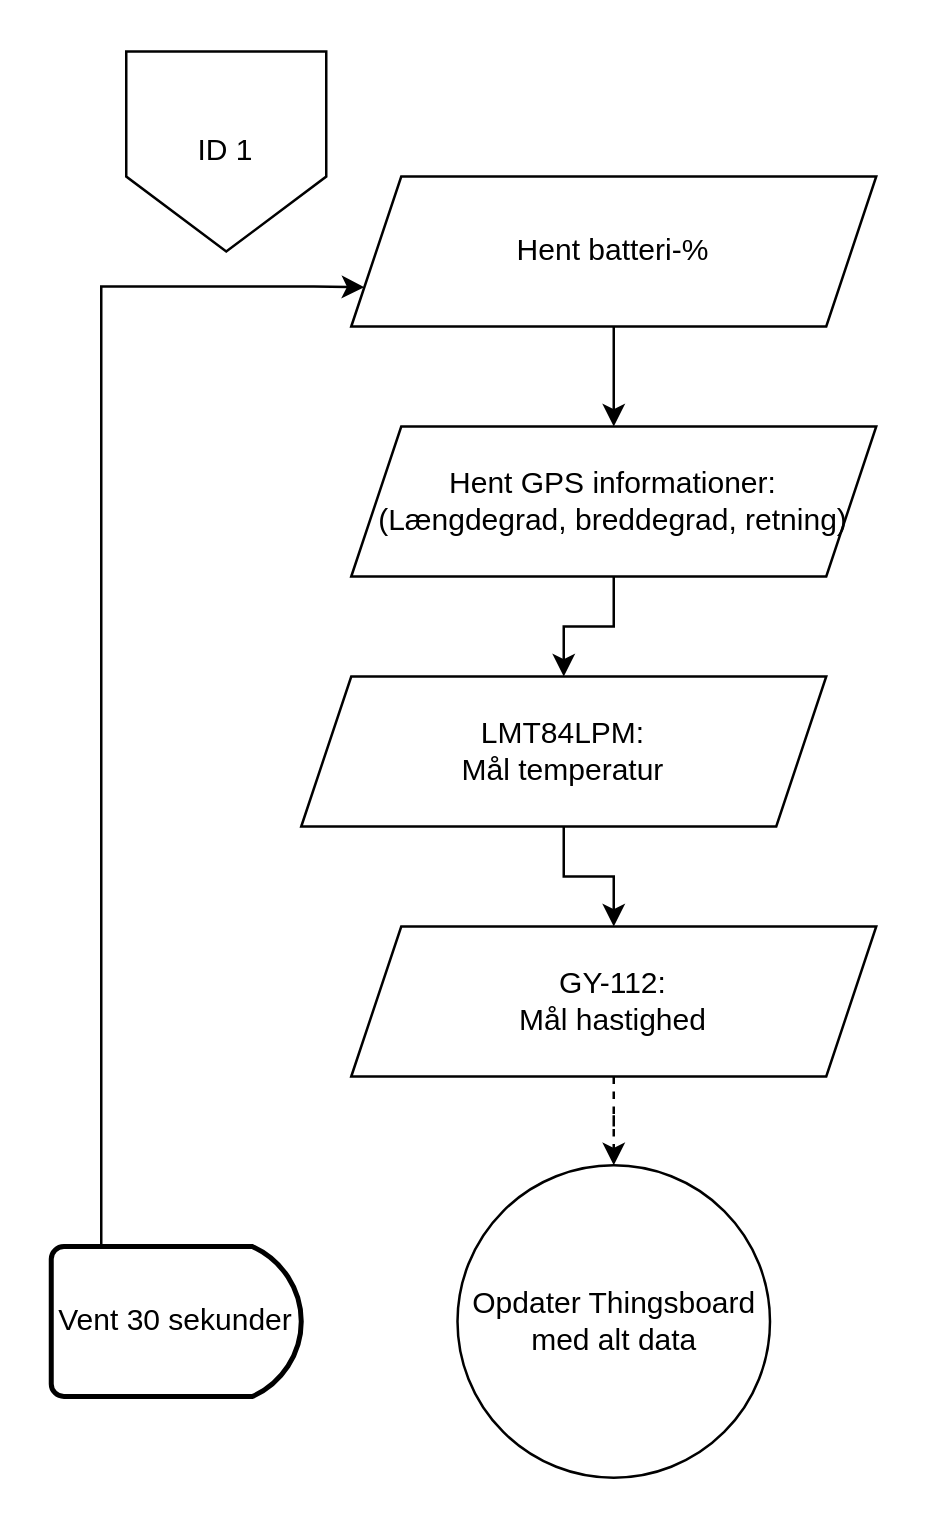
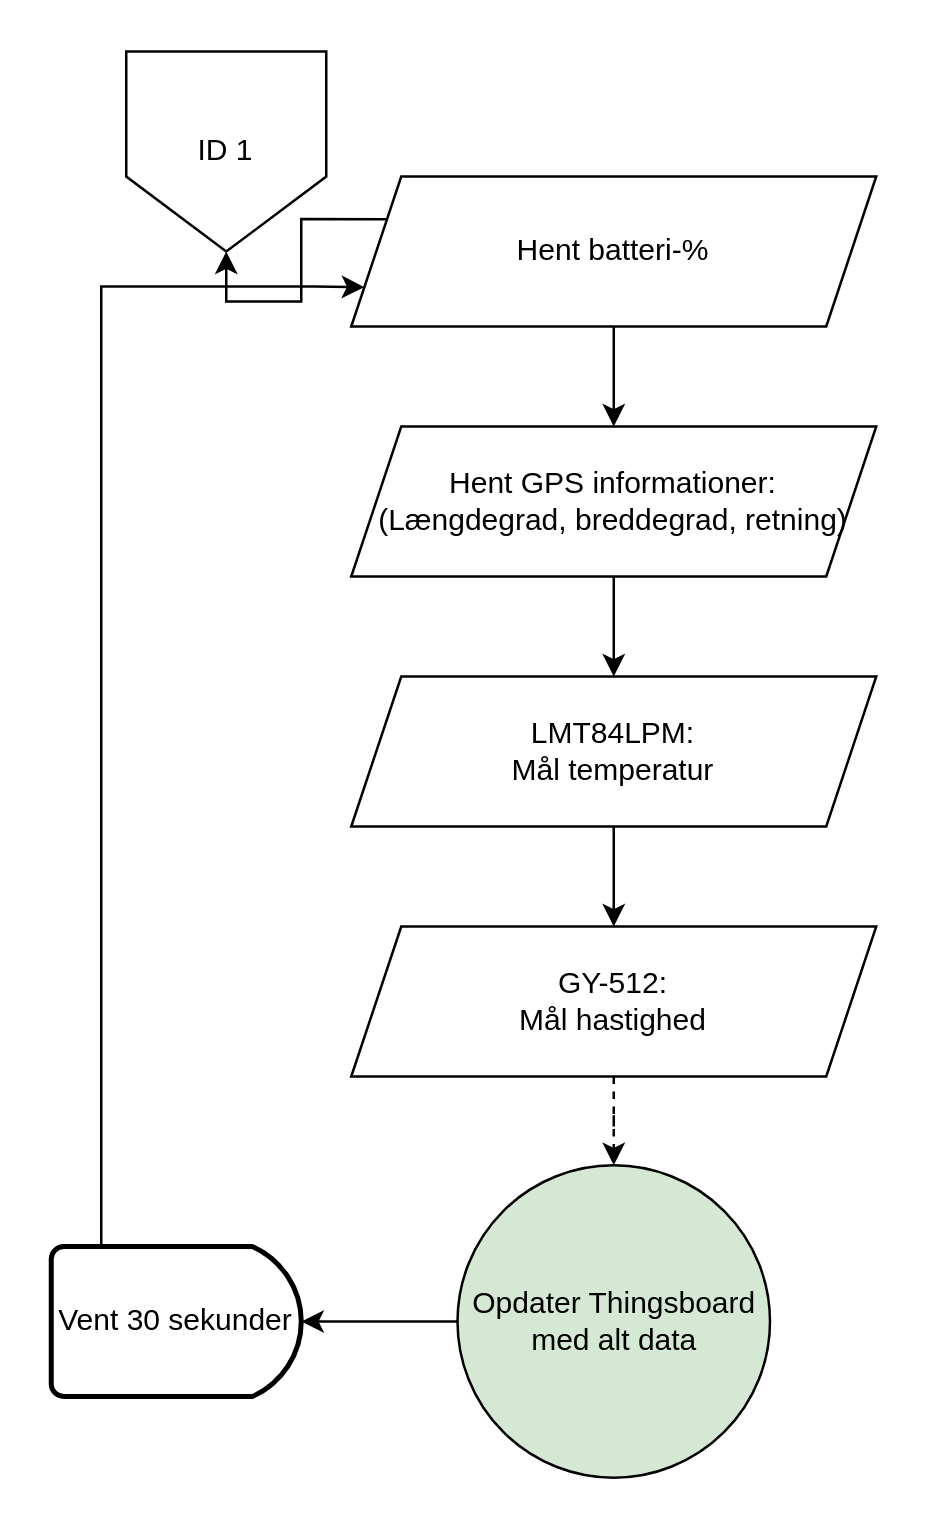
none -> (312, 219)
(564, 751) -> (614, 751)
(614, 1001) -> (614, 1001)
none -> (387, 1321)
(614, 1321) -> (614, 1321)
